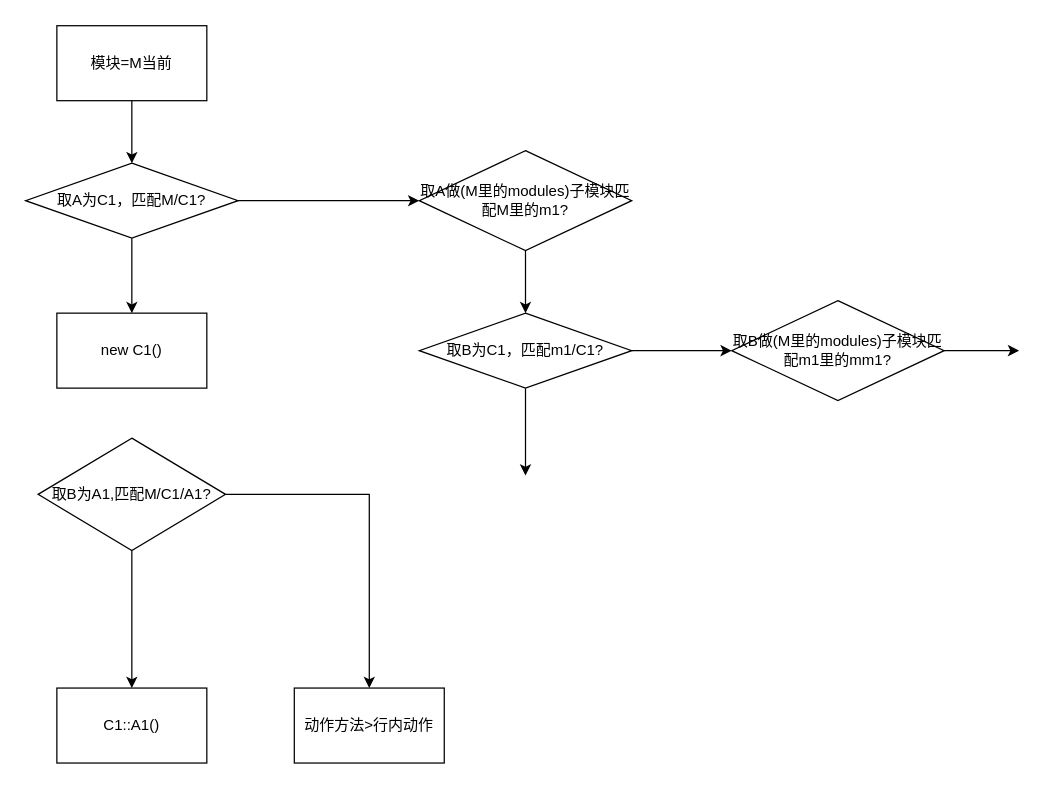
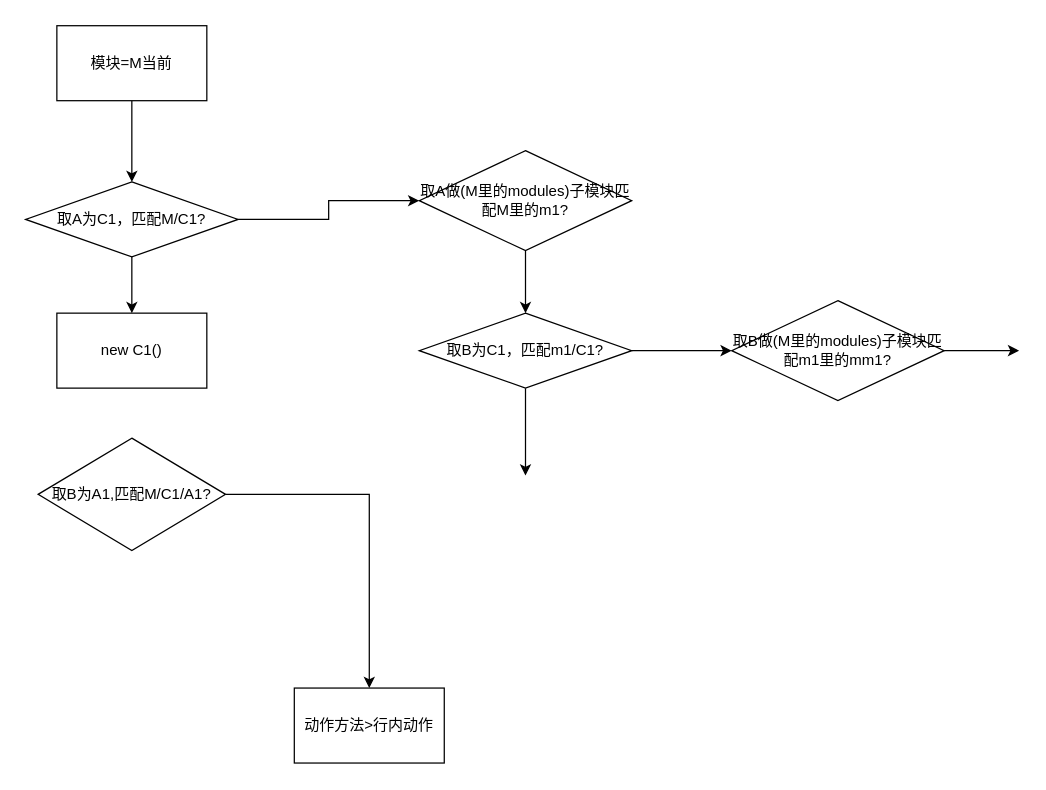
(132, 201) -> (132, 219)
(132, 615) -> none
(132, 726) -> none
